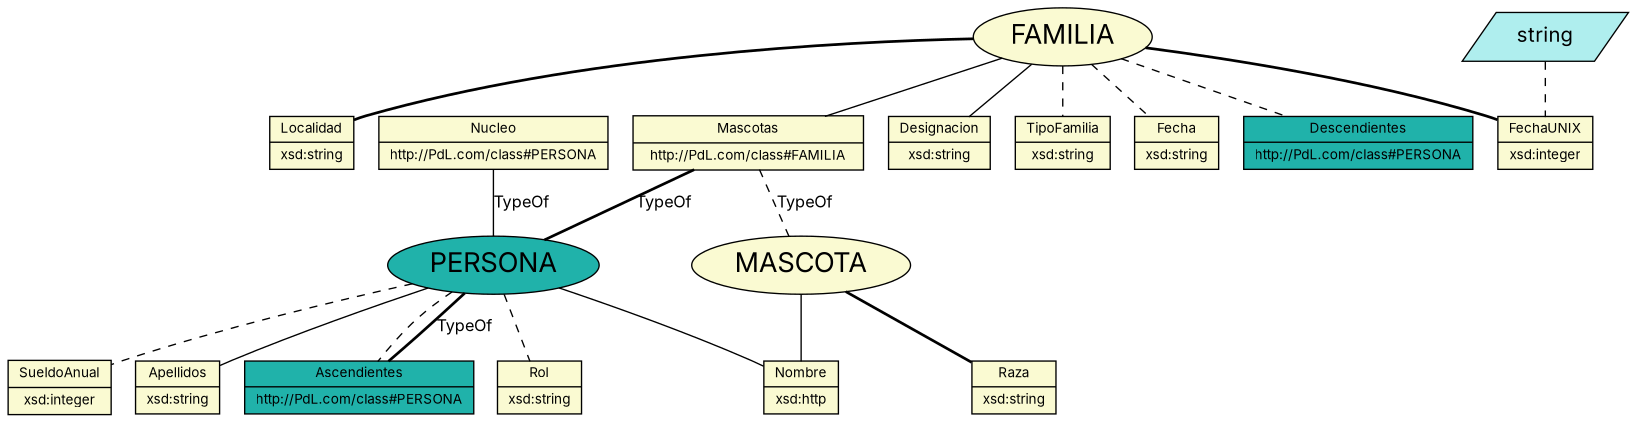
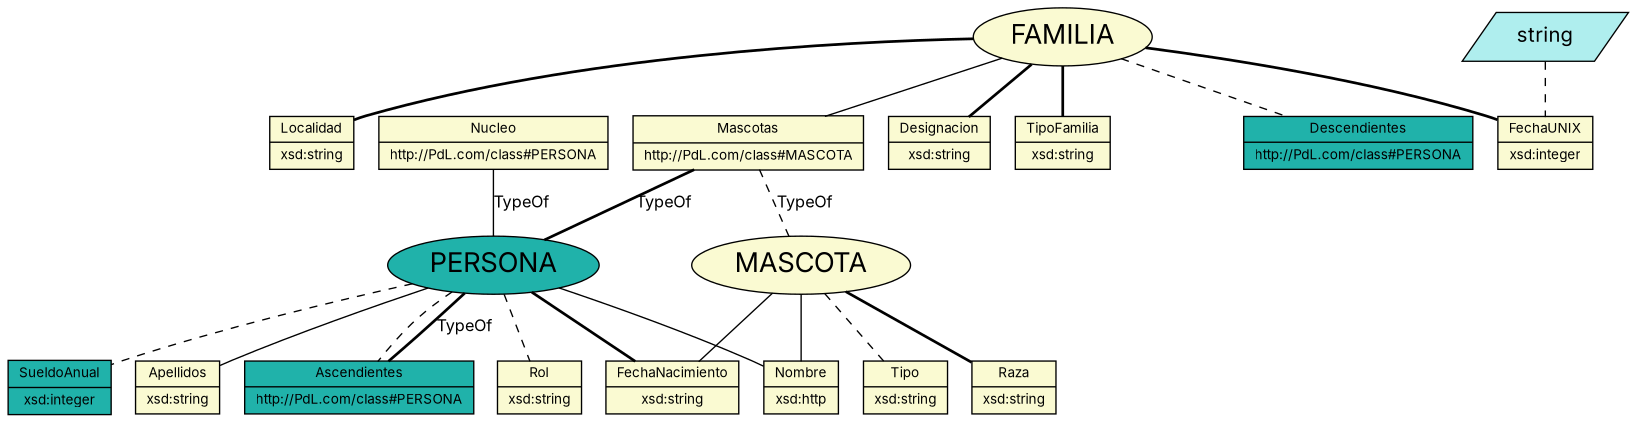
(1000, 91) -> (1000, 91)
(1063, 91) -> (1063, 91)
(1177, 143) -> none
(748, 156) -> (748, 156)
(60, 387) -> (60, 387)
none -> (672, 387)
none -> (906, 387)
